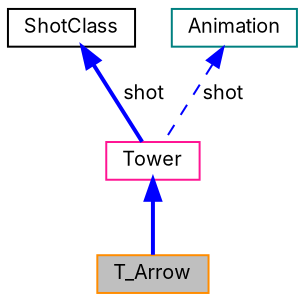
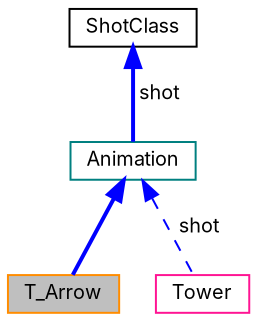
(118, 103) -> (133, 105)
(153, 228) -> (93, 237)
